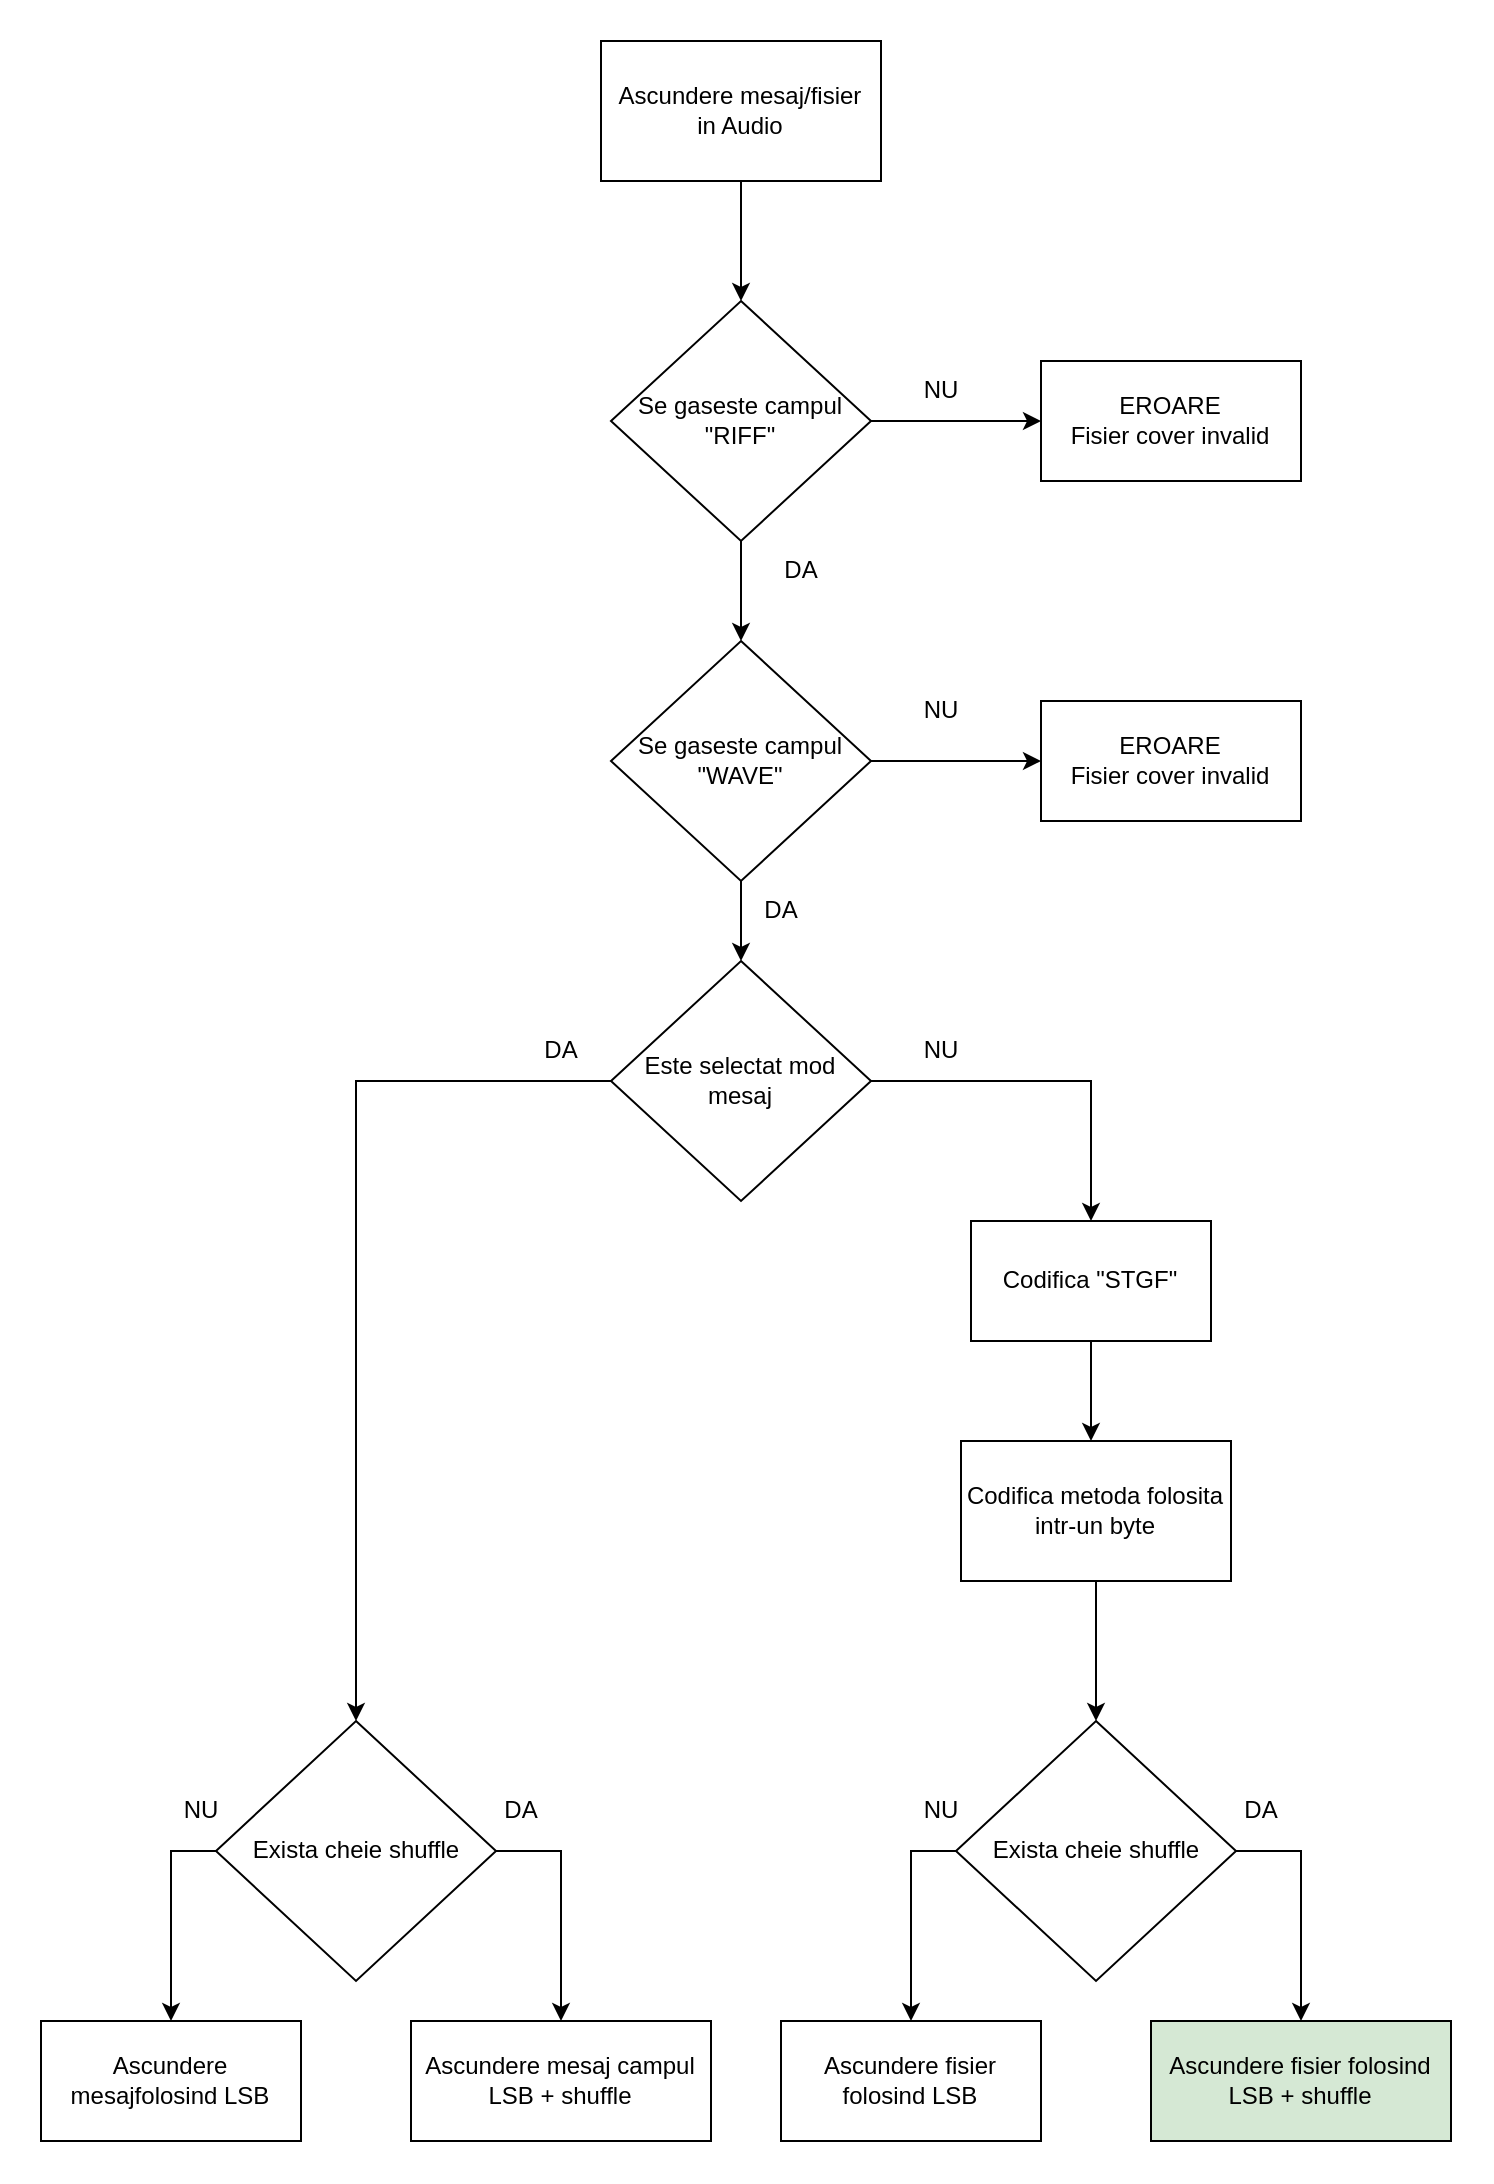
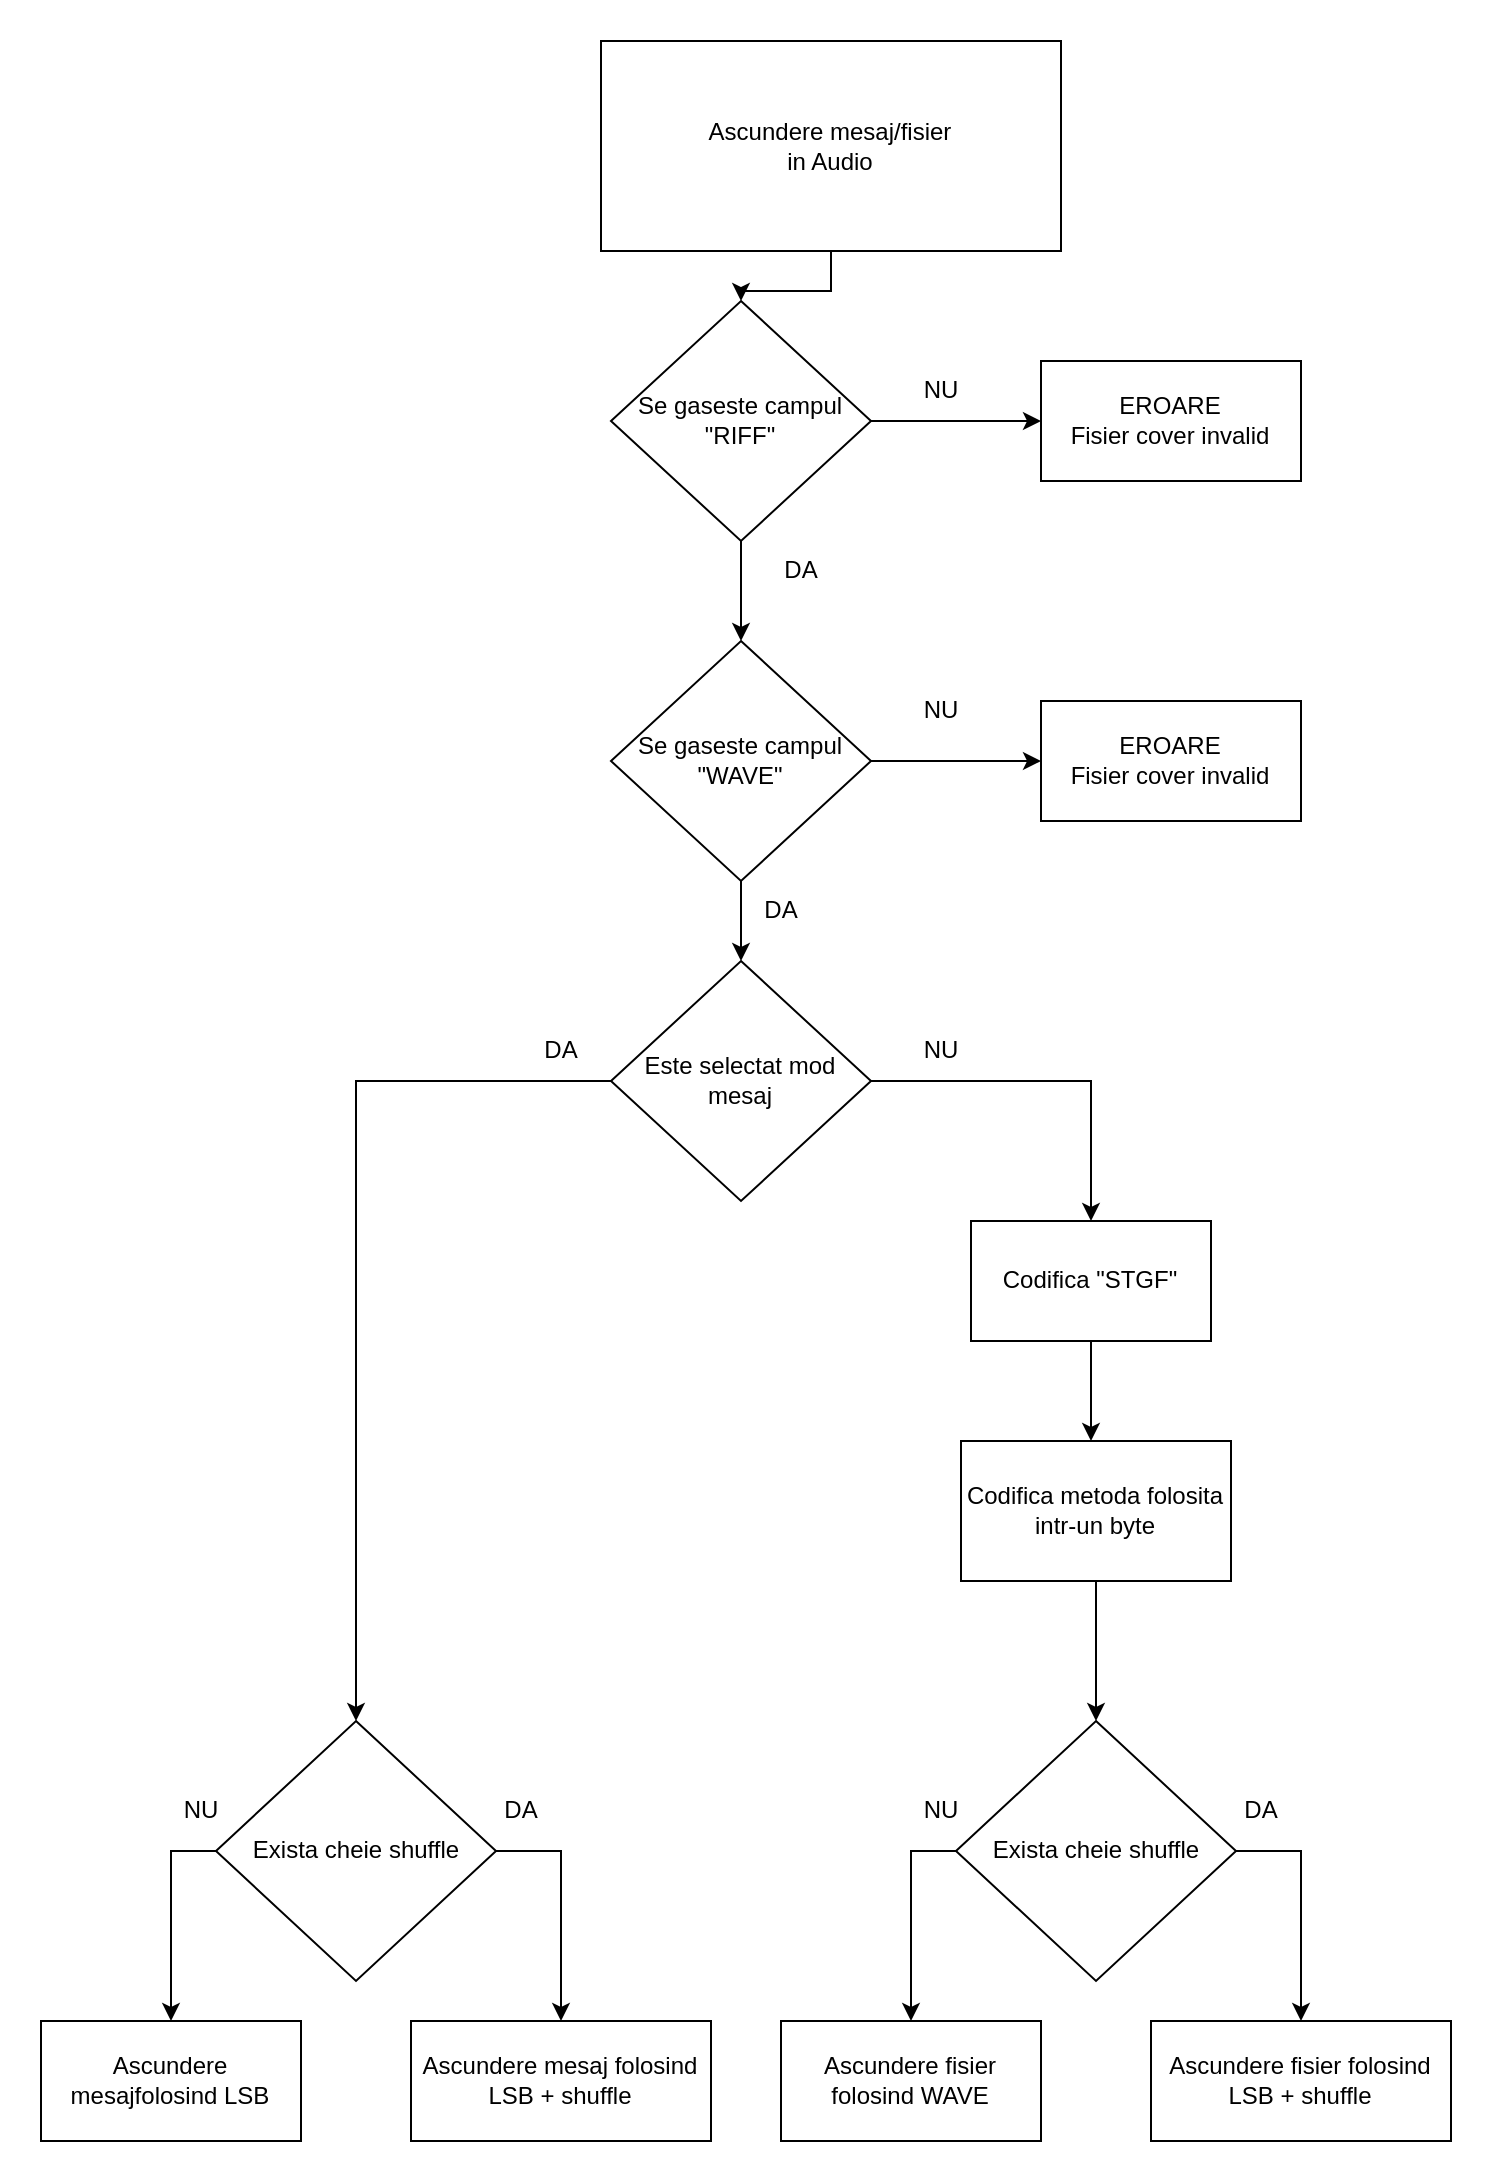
(741, 111) -> (831, 146)
(561, 2081) -> (561, 2081)
(911, 2081) -> (911, 2081)
(1301, 2081) -> (1301, 2081)
